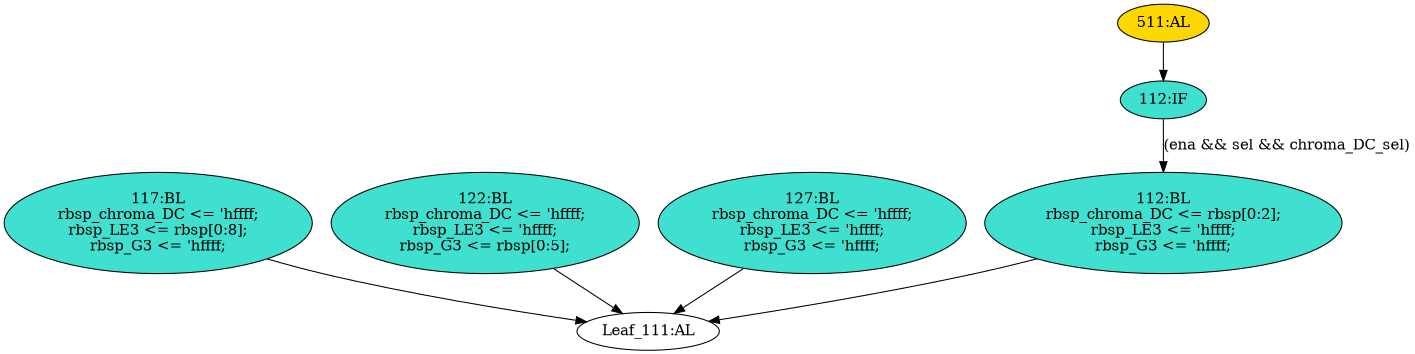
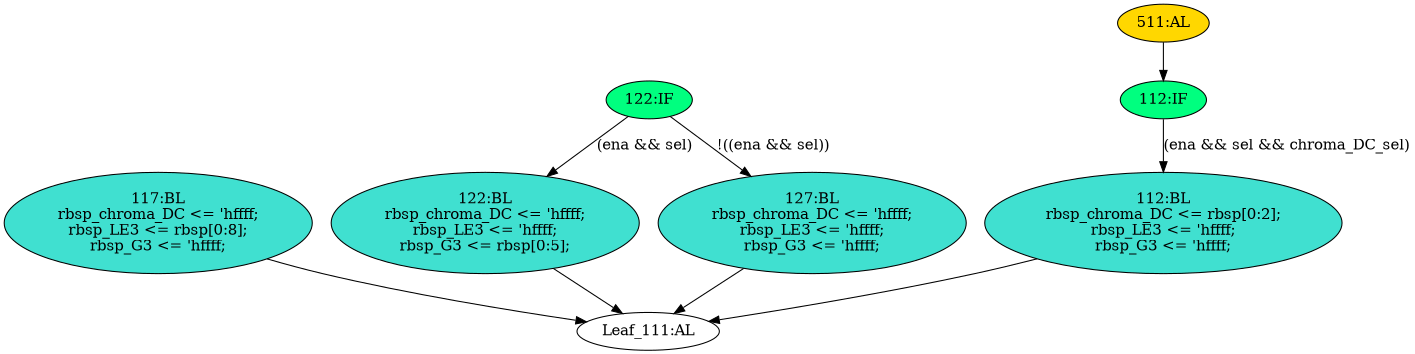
none -> (649, 100)
(1163, 100) -> (1163, 100)
